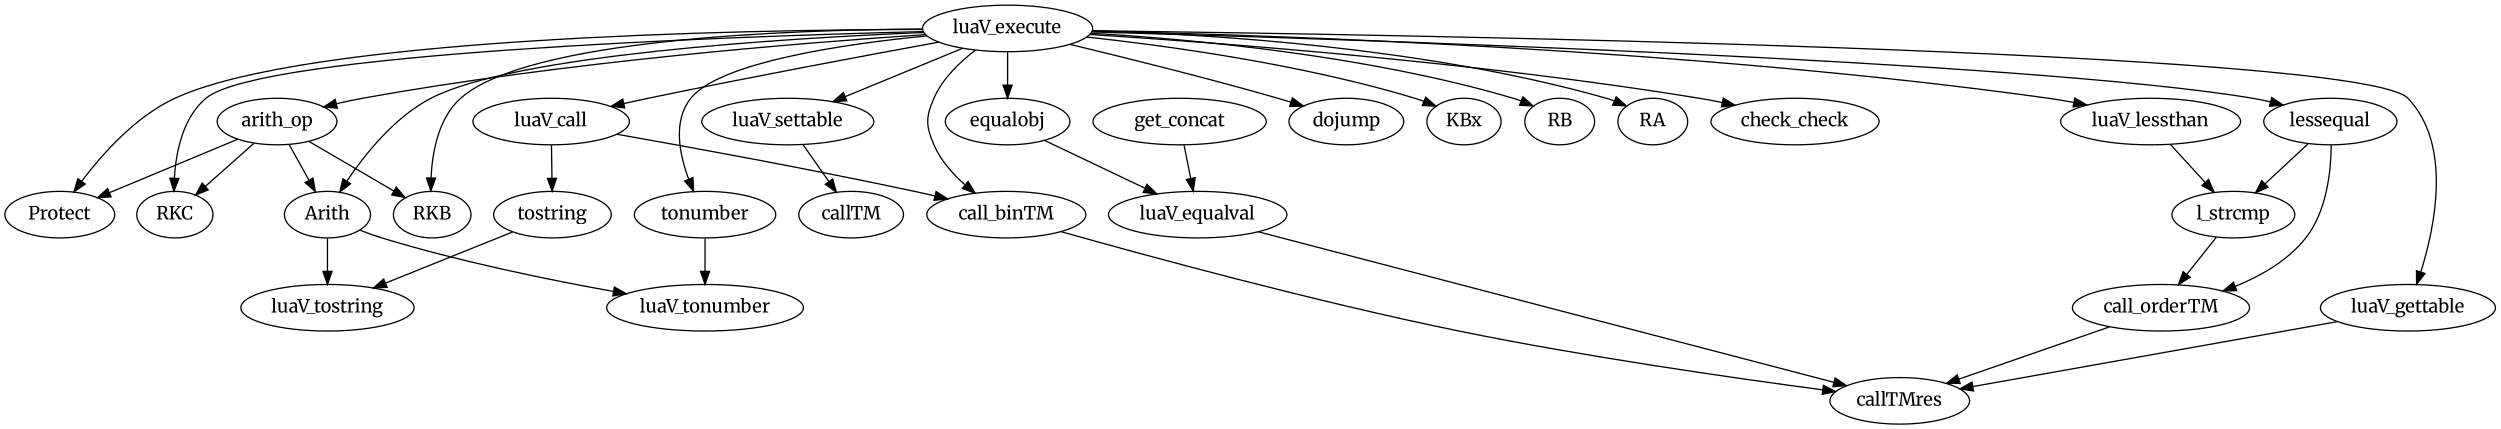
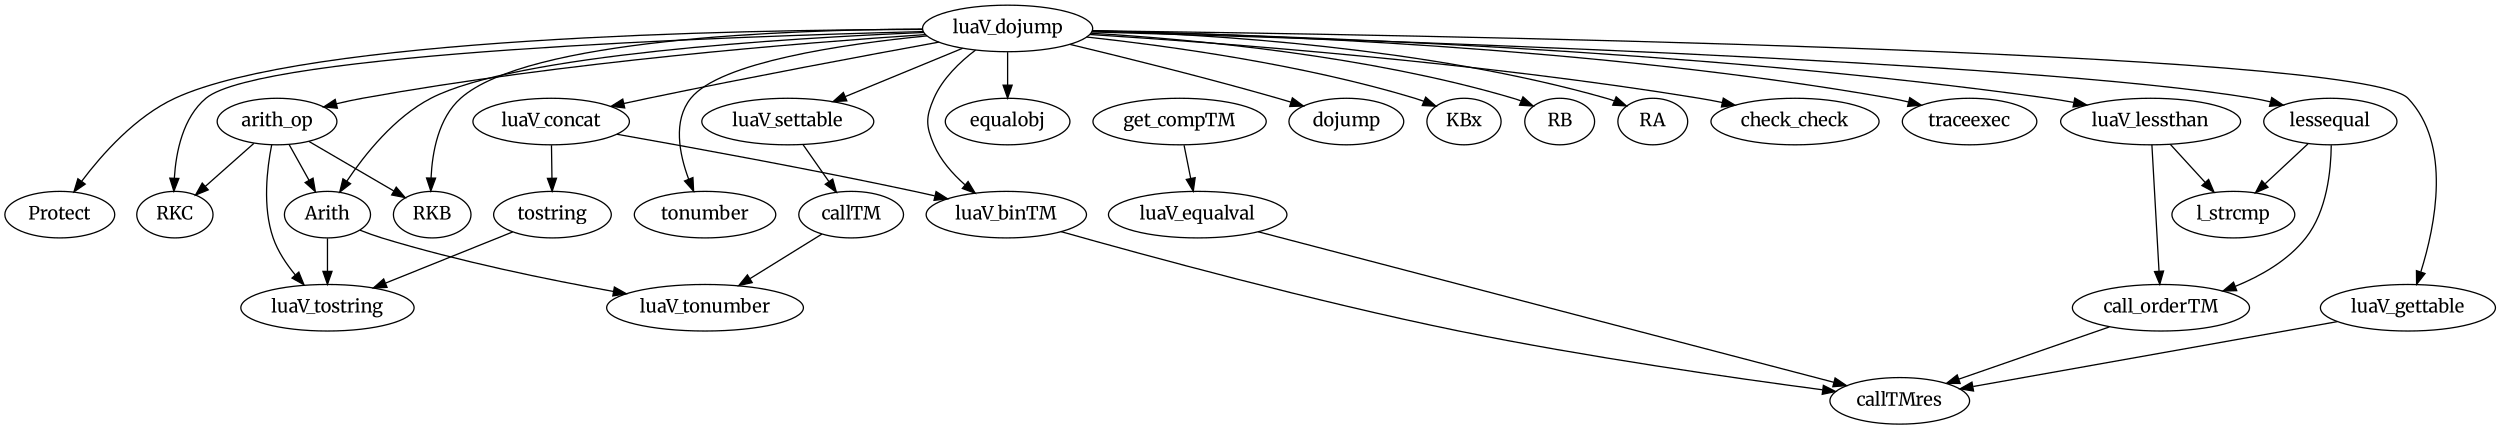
(1008, 28) -> (1008, 28)
(551, 122) -> (551, 122)
(1180, 122) -> (1180, 122)
none -> (1970, 122)
(1095, 164) -> none
(167, 169) -> (268, 213)
(1006, 215) -> (1006, 215)
(705, 255) -> (786, 256)
(2202, 256) -> (2155, 208)
